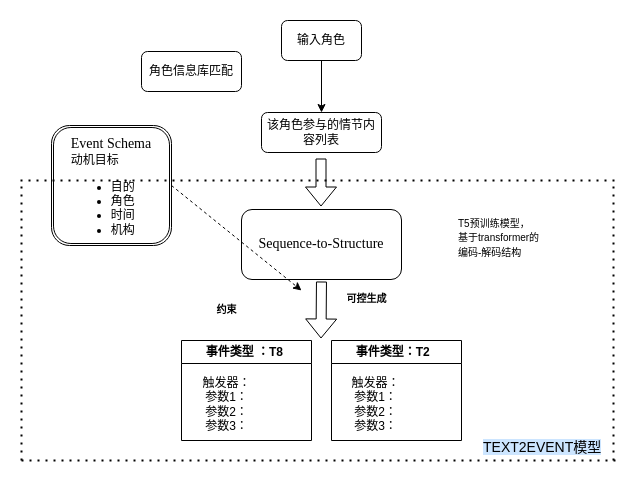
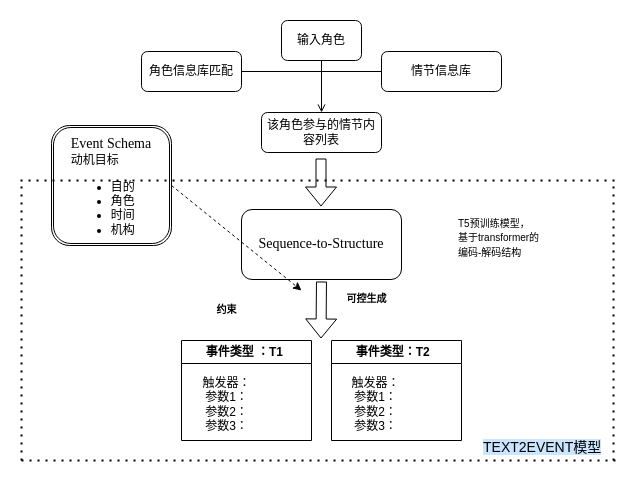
none -> (312, 72)
none -> (442, 72)
(322, 104) -> (322, 105)
(247, 353) -> (247, 353)
